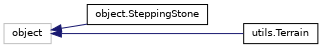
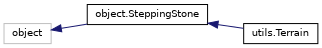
(152, 34) -> (231, 26)
